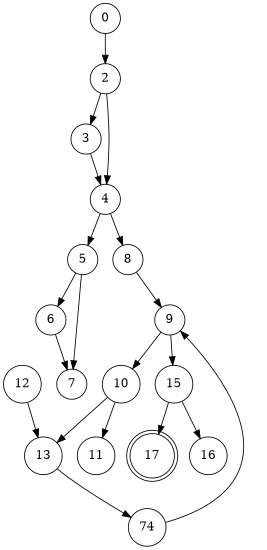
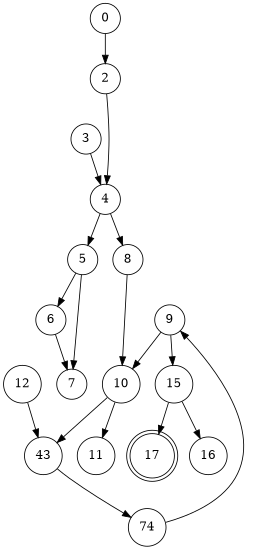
(97, 105) -> none
(146, 286) -> (125, 316)
(43, 456) -> (43, 456)
